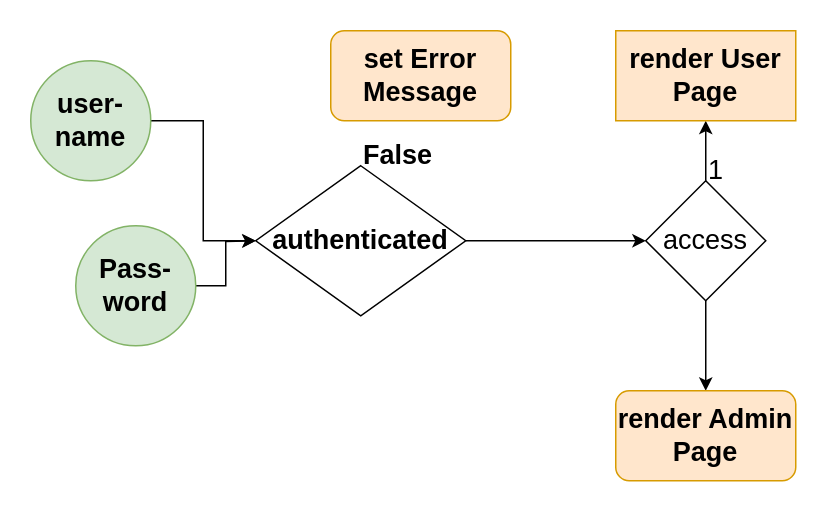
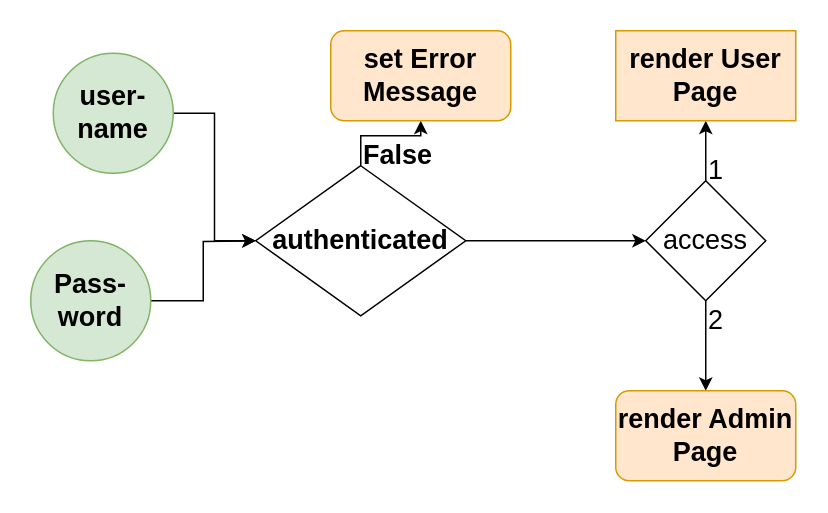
(91, 121) -> (113, 113)
none -> (378, 136)
(136, 286) -> (91, 301)
none -> (728, 316)
